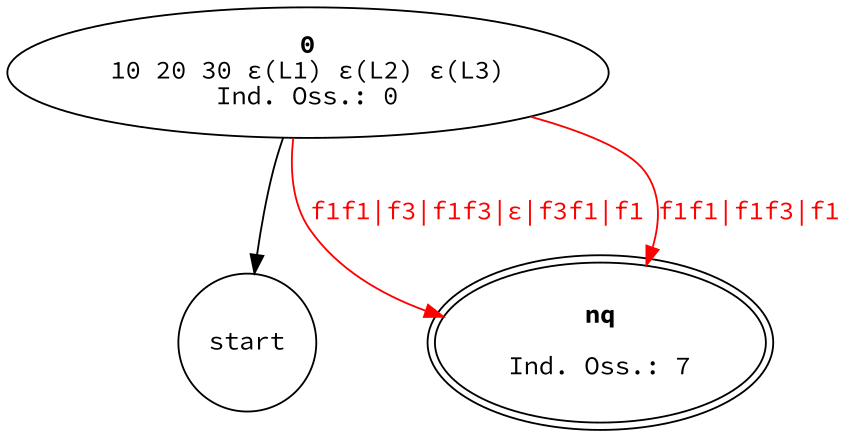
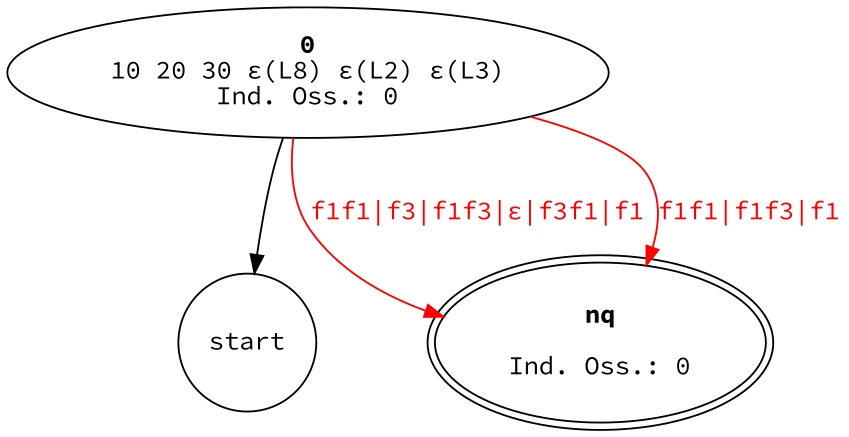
(308, 71) -> (308, 71)
(600, 366) -> (600, 366)
